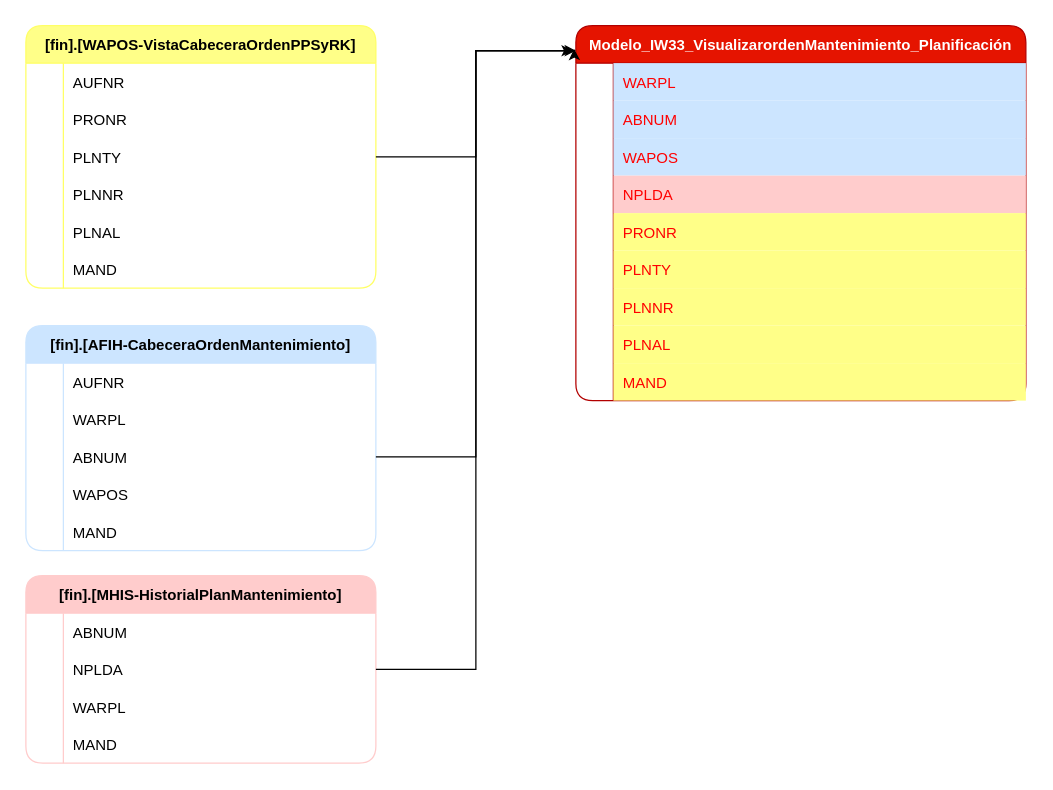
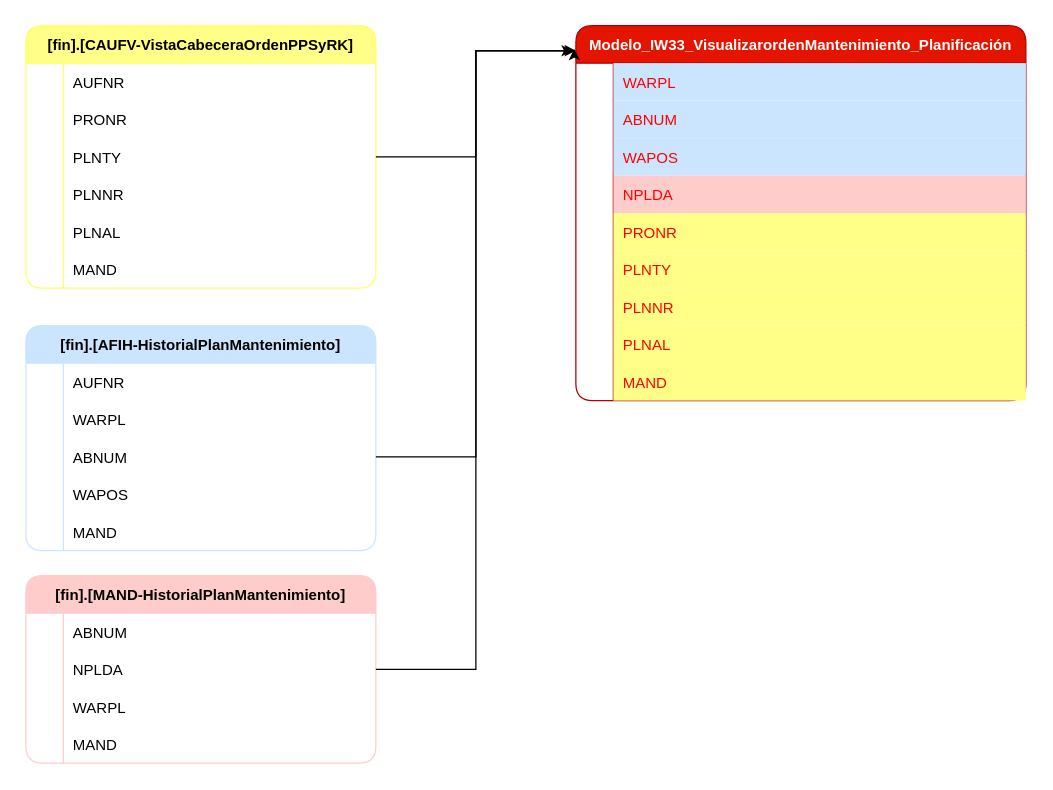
(200, 45) -> (200, 45)
(200, 345) -> (200, 345)
(200, 595) -> (200, 595)
